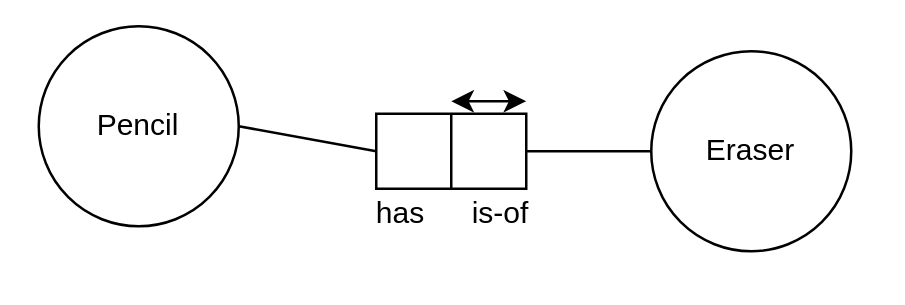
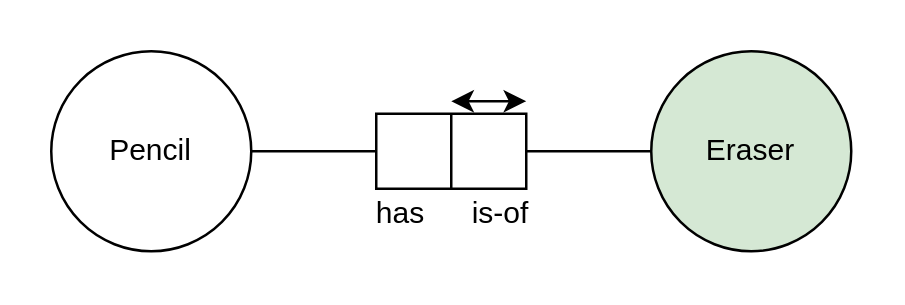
(139, 126) -> (151, 151)
(751, 151) -> (751, 151)
